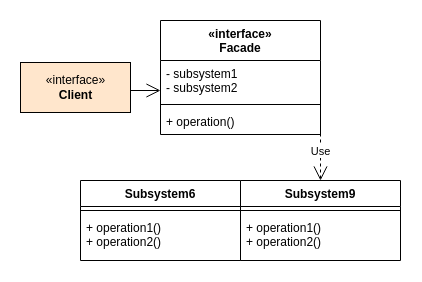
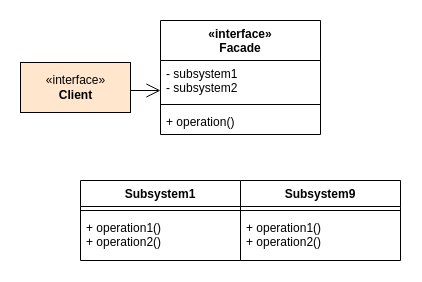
(321, 157) -> none
(160, 194) -> (160, 194)
